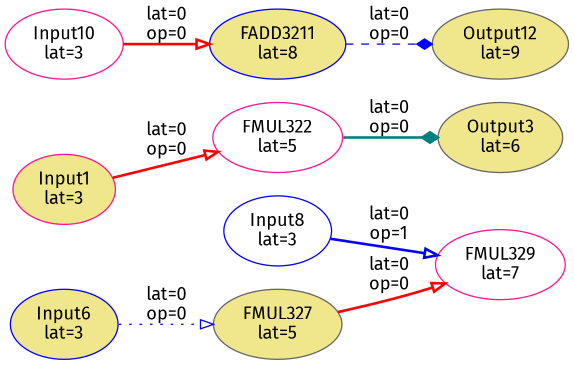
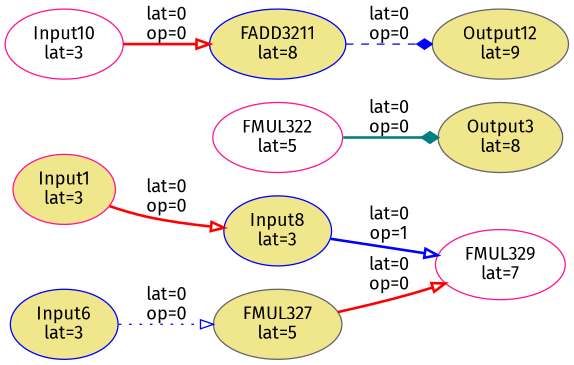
(500, 138) -> (500, 138)
(159, 166) -> (159, 219)
(278, 231) -> (278, 231)
